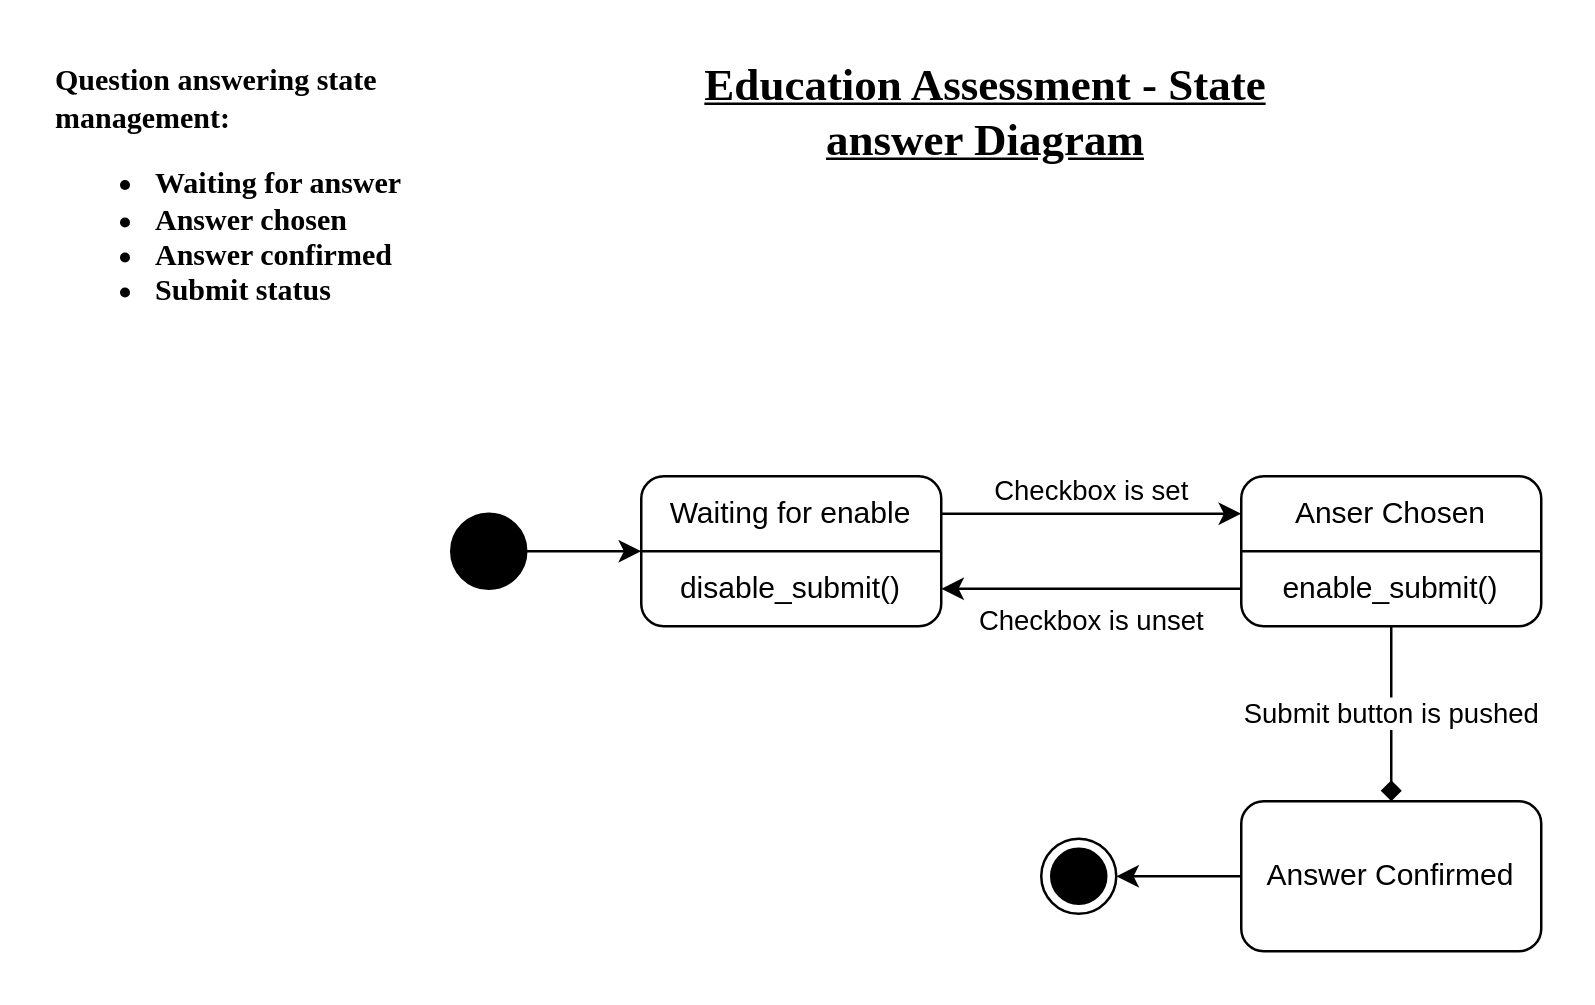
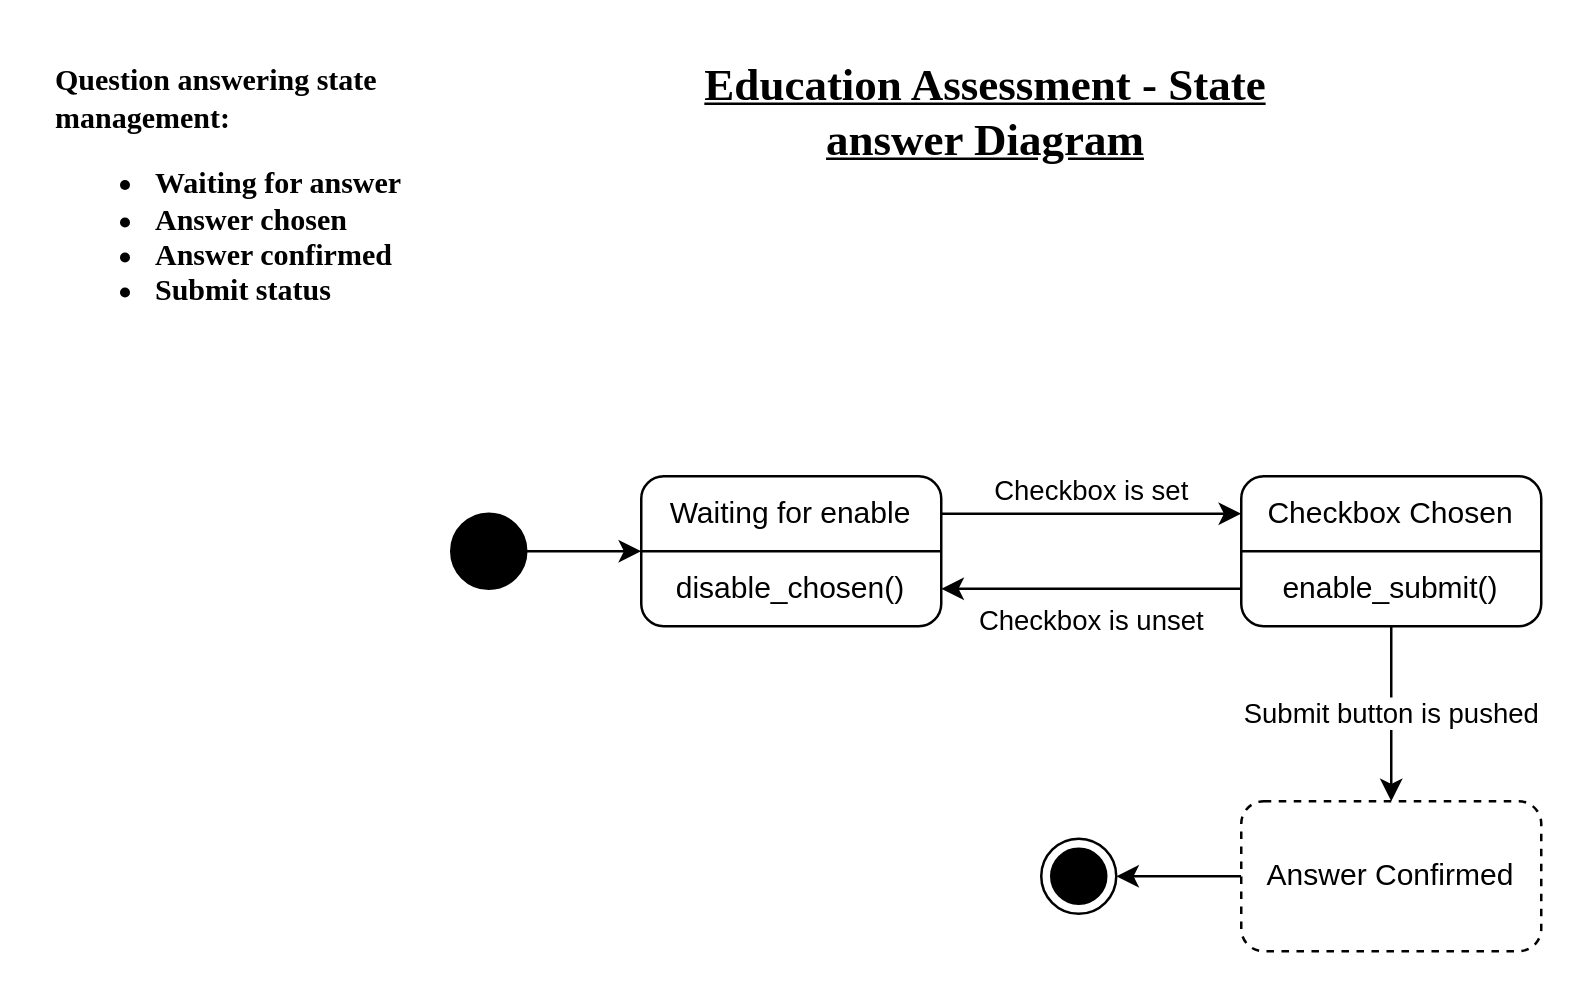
(1391, 514) -> (1391, 514)
(791, 589) -> (791, 589)
(1391, 781) -> (1391, 782)
(1391, 876) -> (1391, 876)
